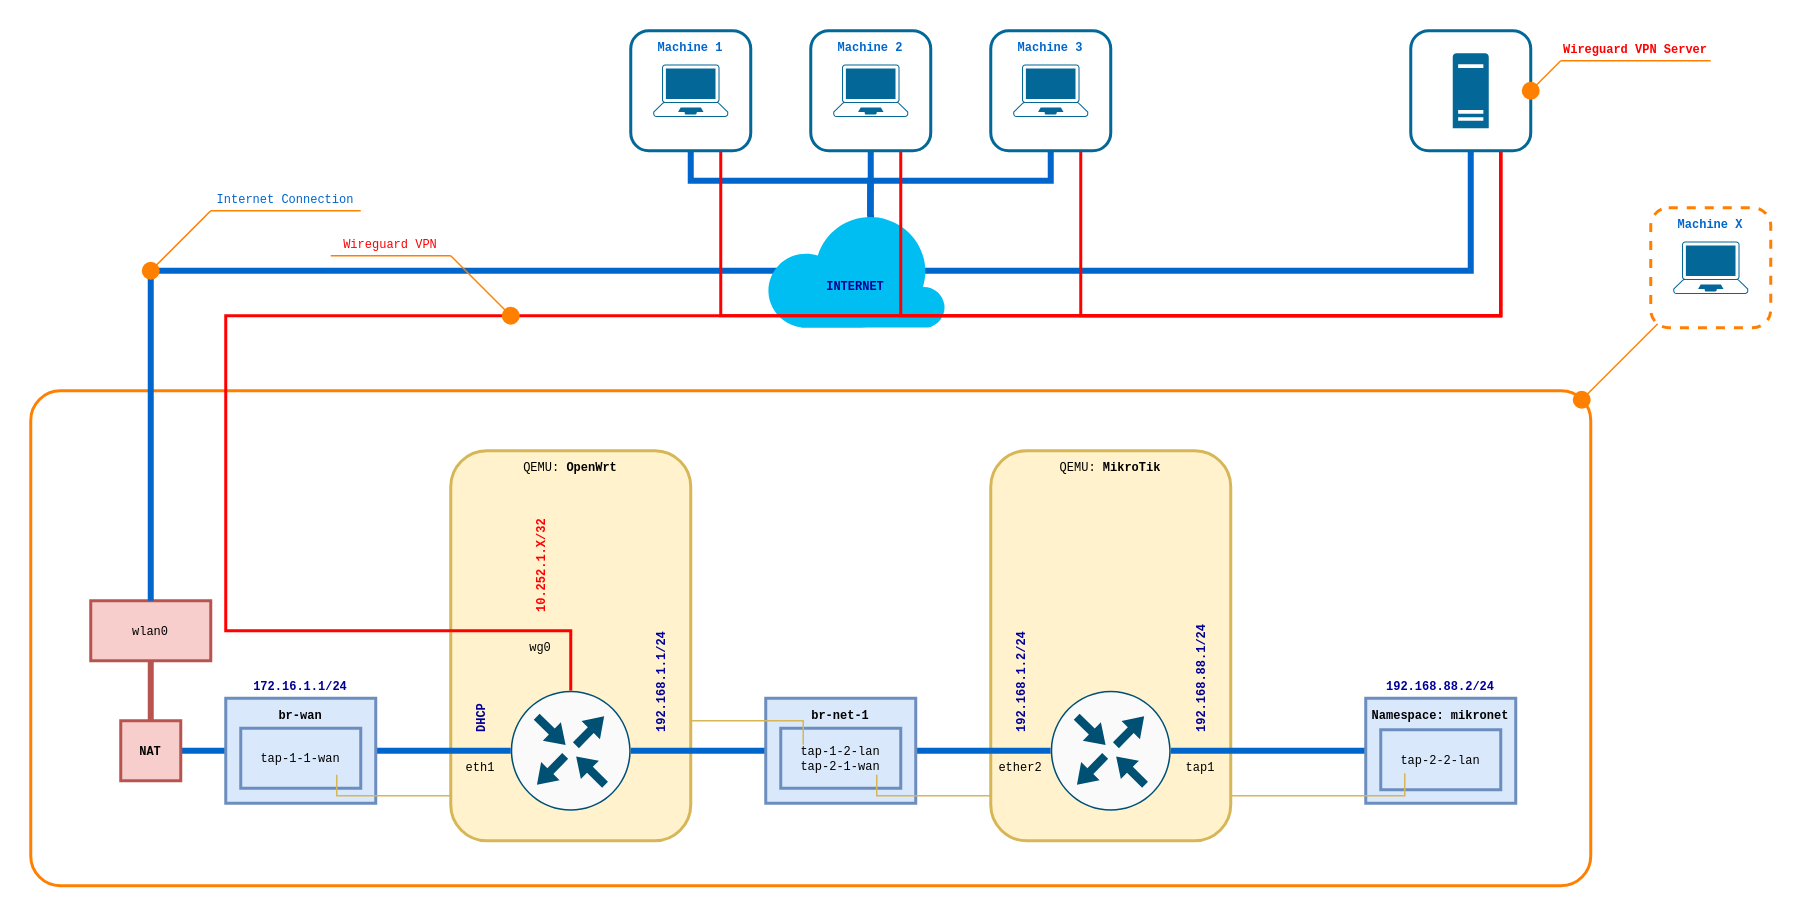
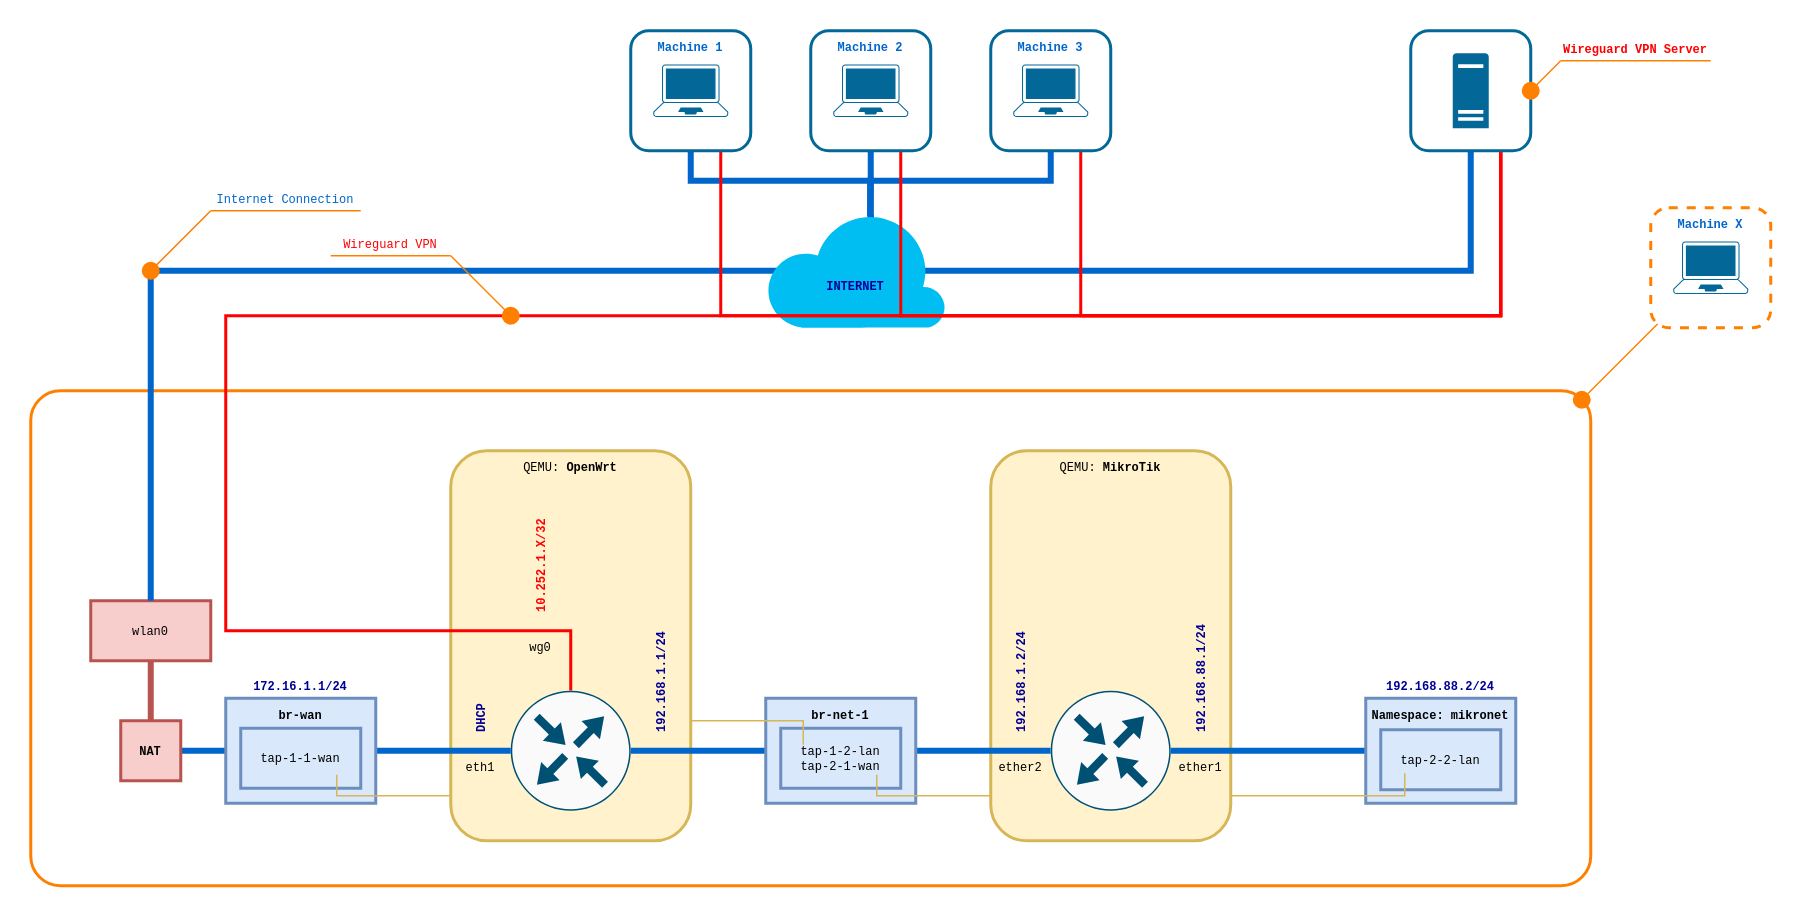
(1201, 768) -> (1201, 768)
